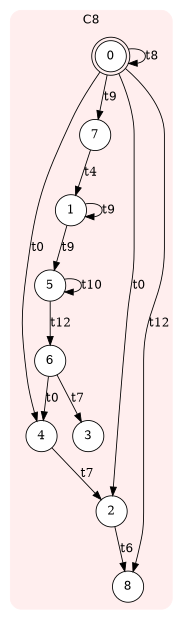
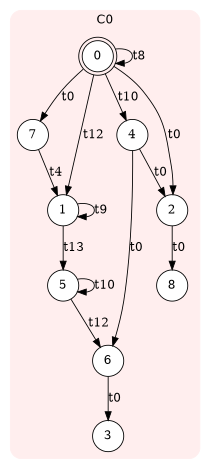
(91, 20) -> (105, 20)
(111, 97) -> (68, 97)
(38, 248) -> (128, 97)
(68, 248) -> (74, 248)
(152, 310) -> (81, 131)
(46, 394) -> (130, 245)
(78, 398) -> (115, 398)
(87, 474) -> (161, 173)
(127, 549) -> (179, 248)
